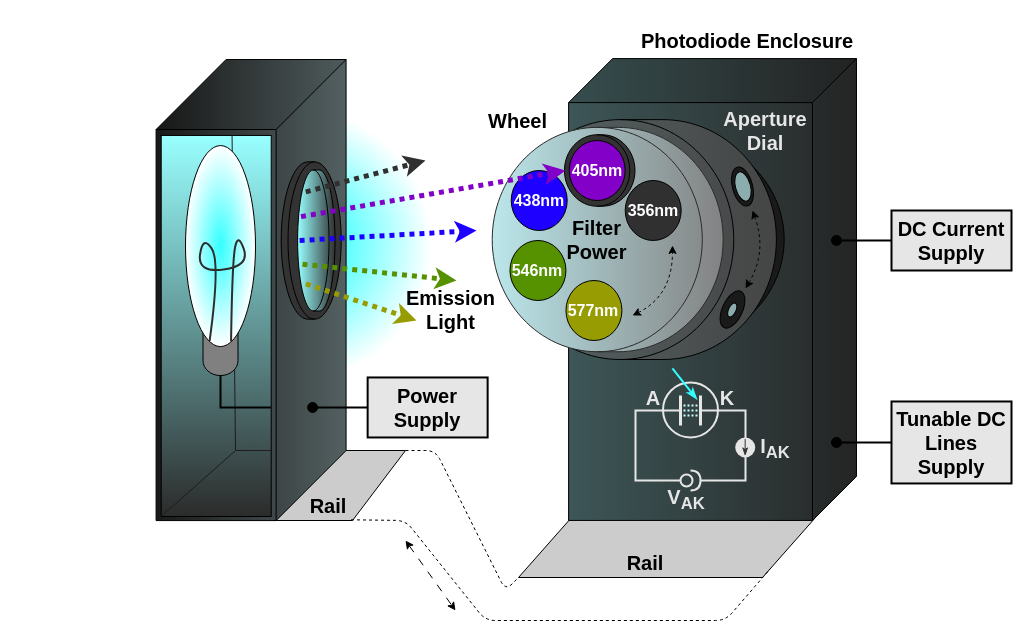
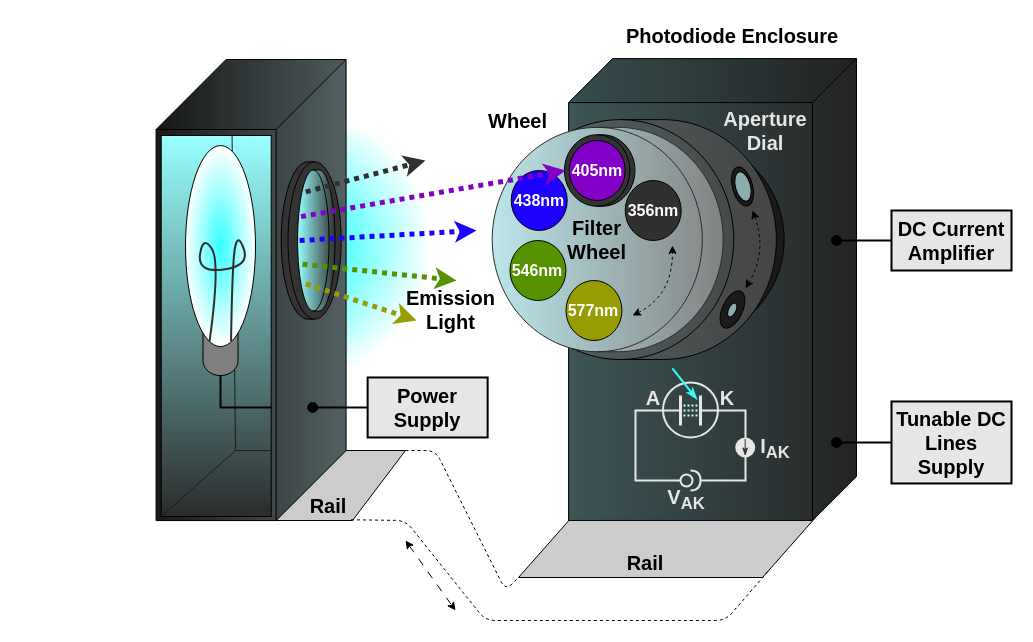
(748, 41) -> (733, 36)
(597, 240) -> (597, 240)
(952, 241) -> (952, 241)
